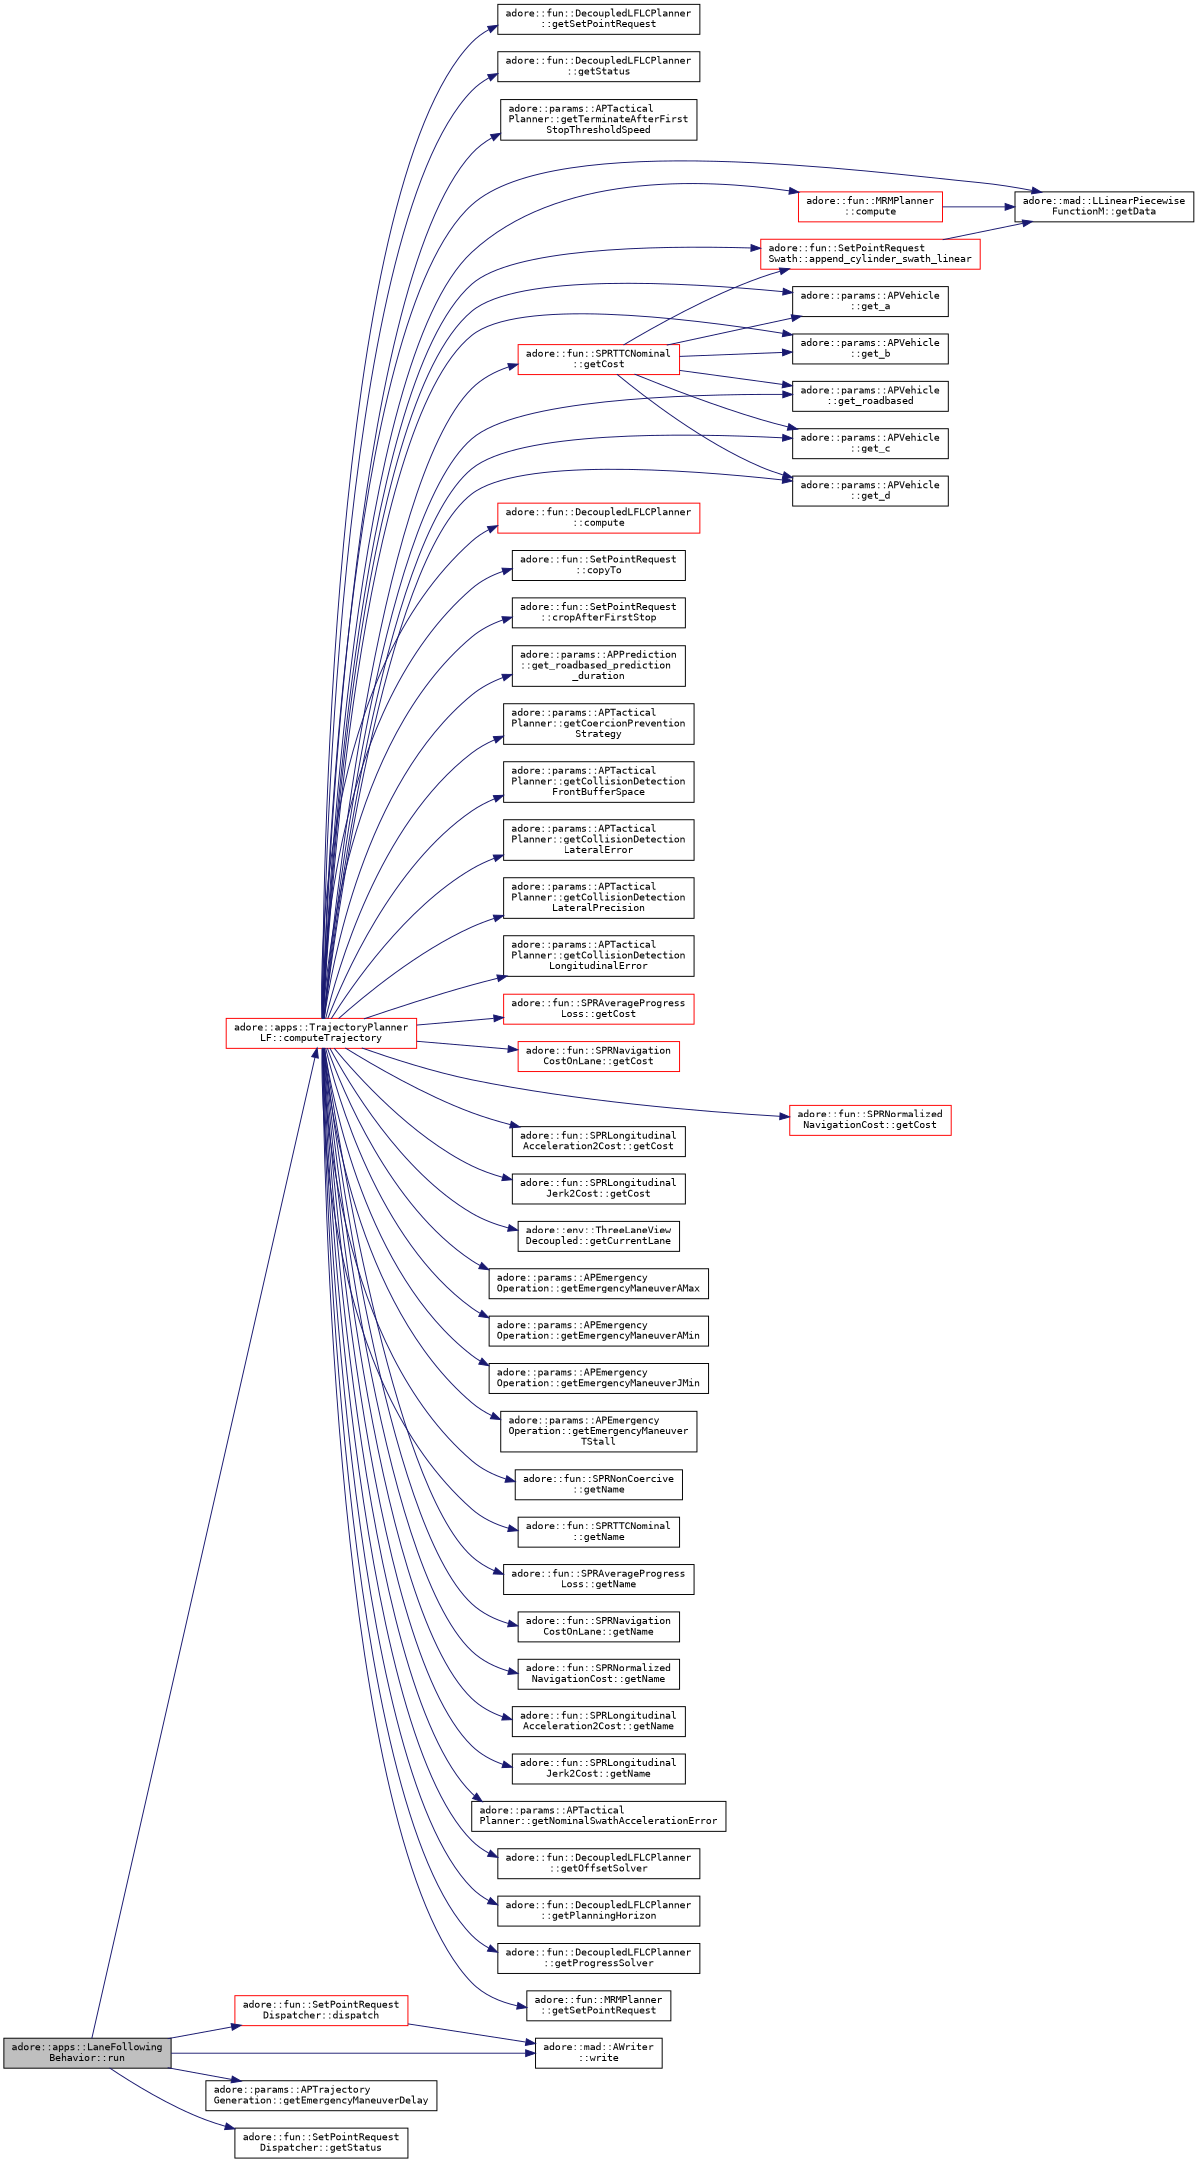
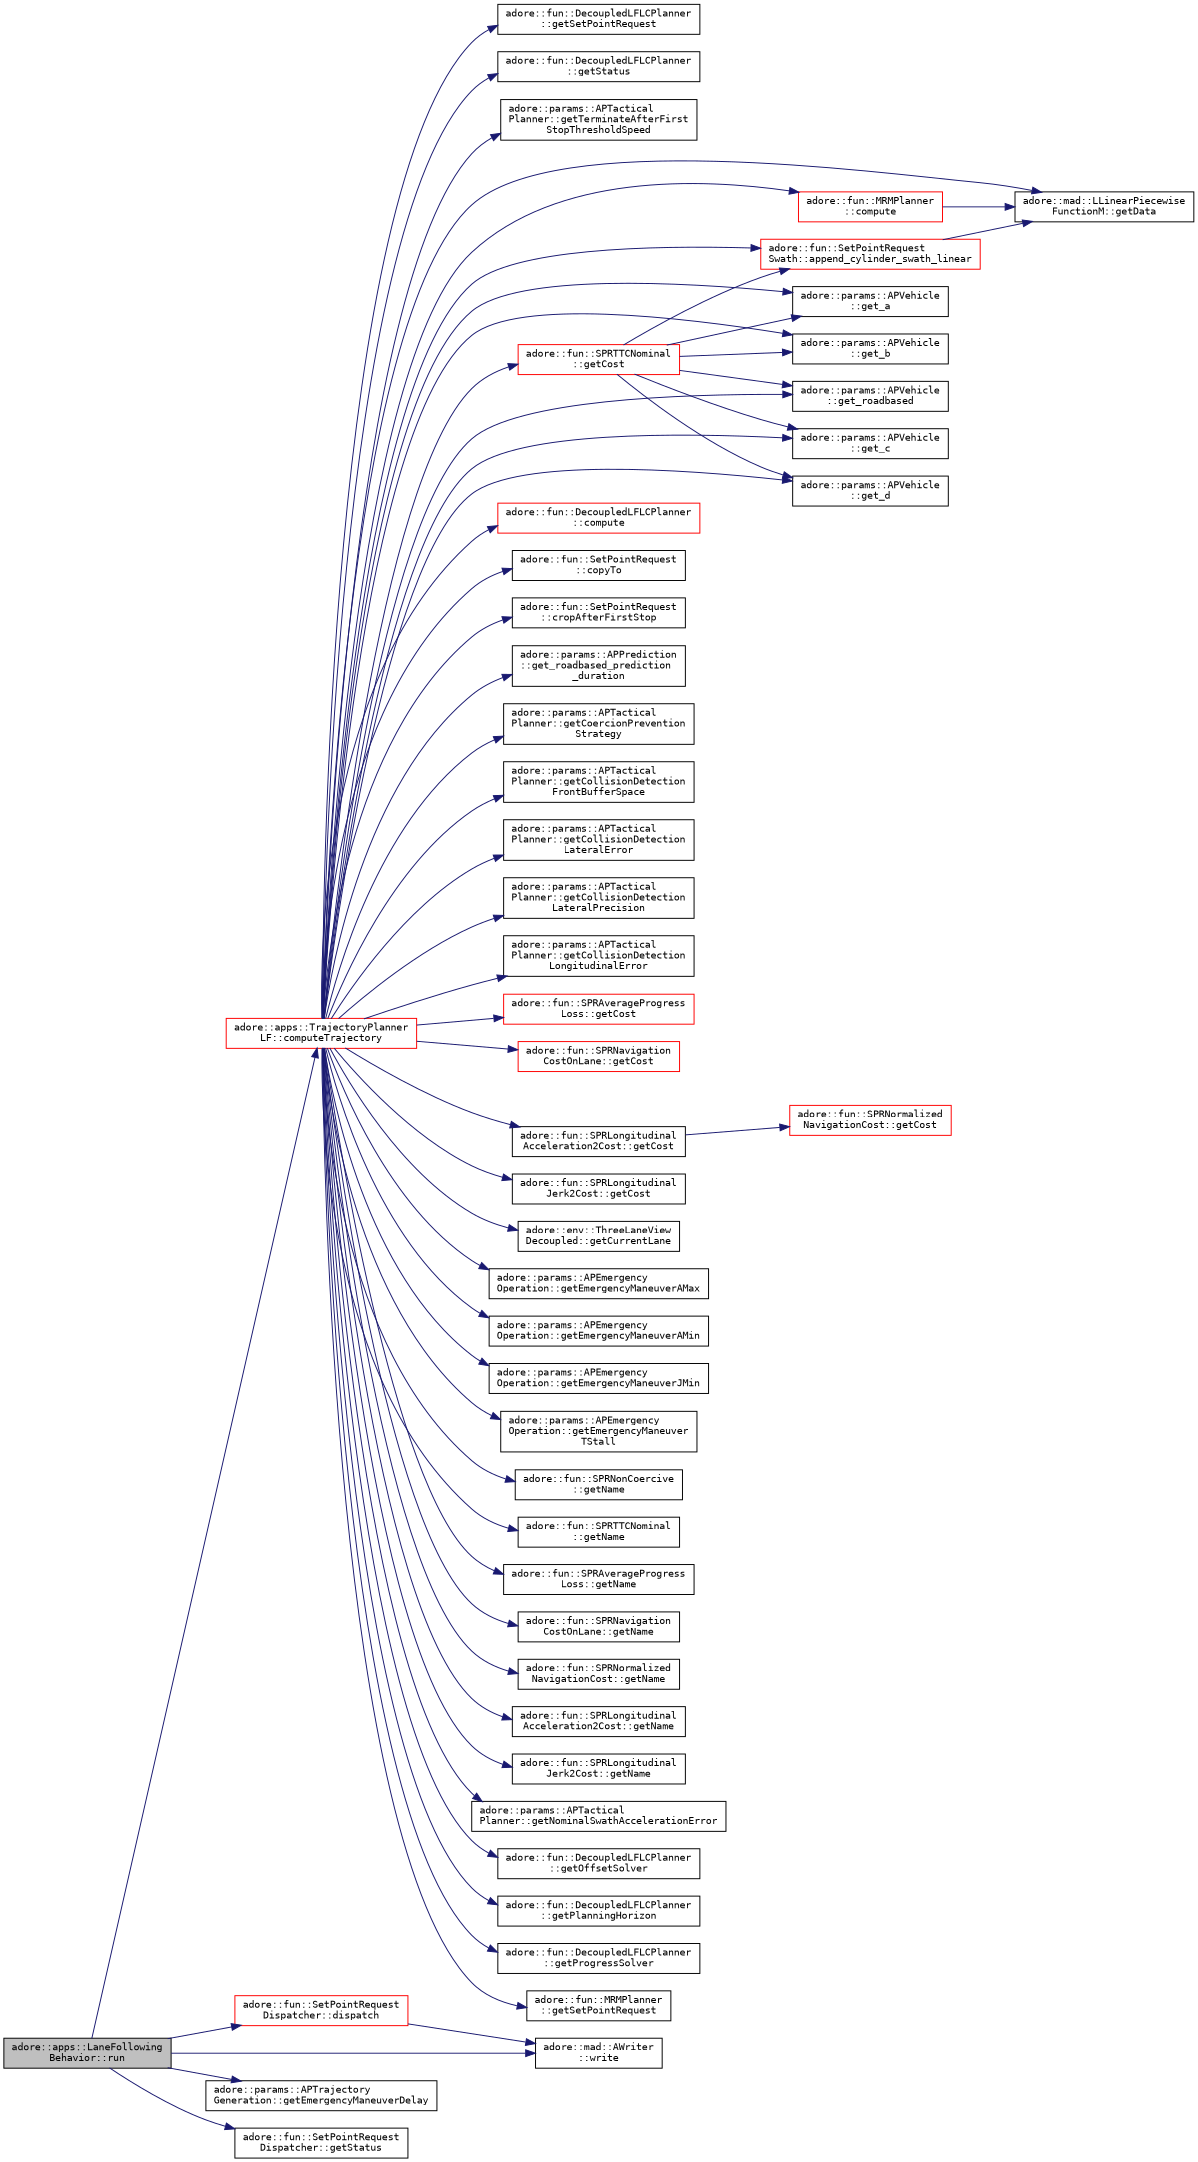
(568, 1096) -> (733, 1131)
